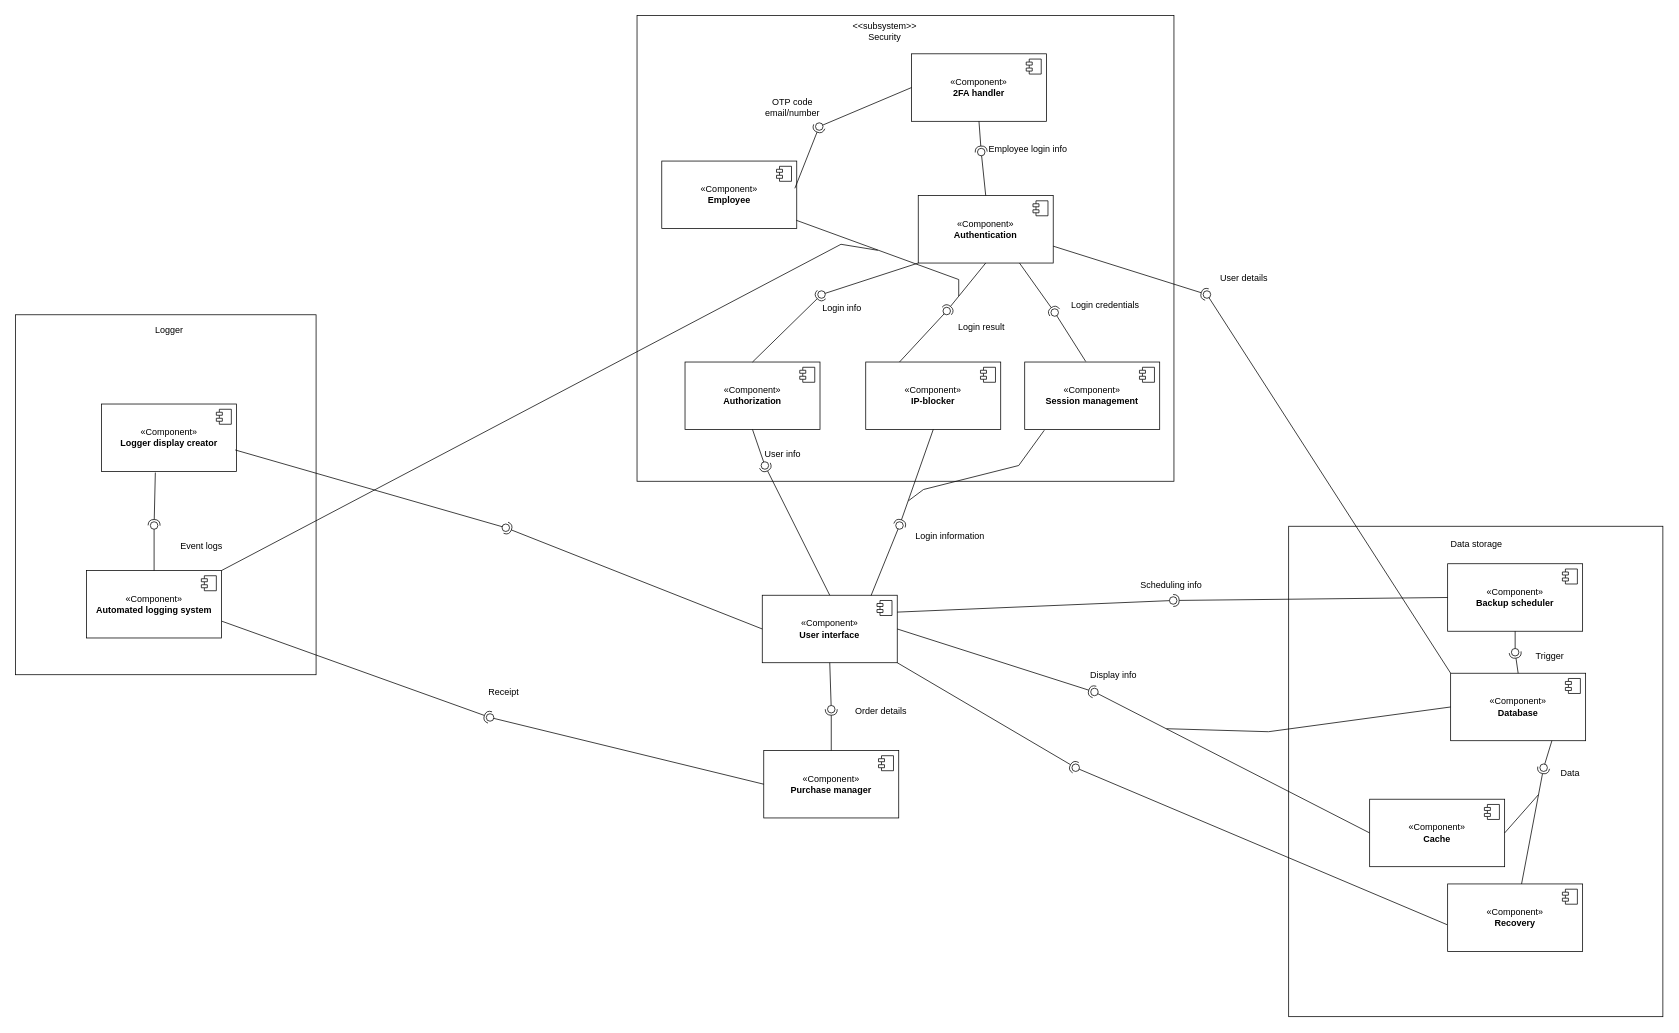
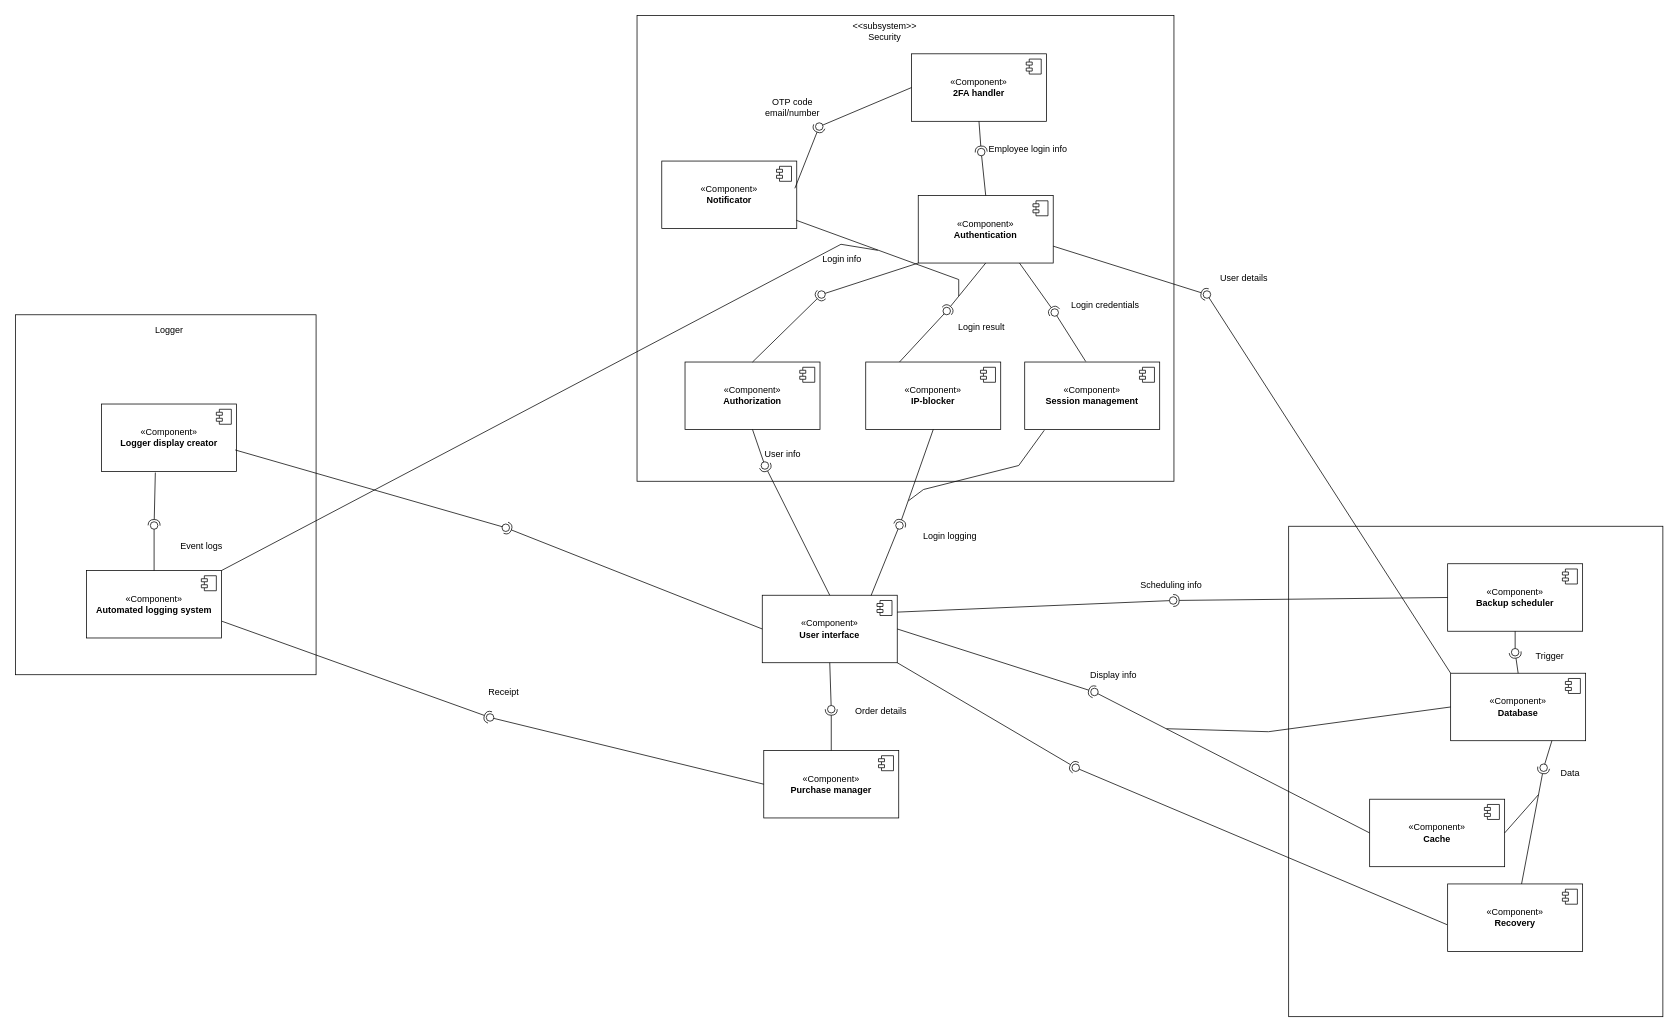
(729, 195) -> (729, 195)
(842, 308) -> (842, 259)
(950, 536) -> (950, 536)
(1476, 544) -> none
